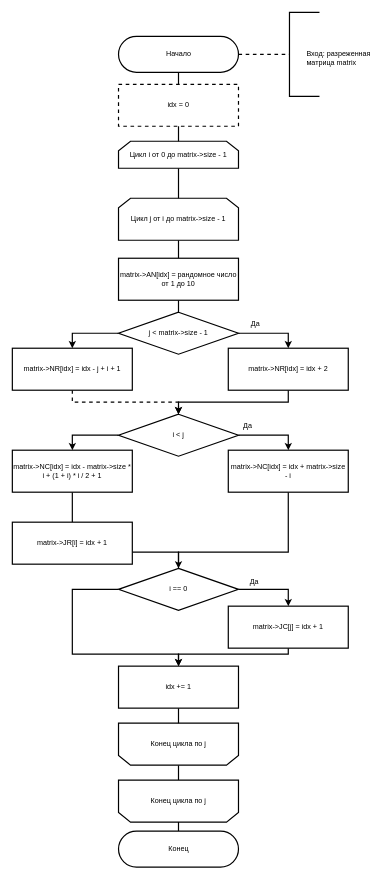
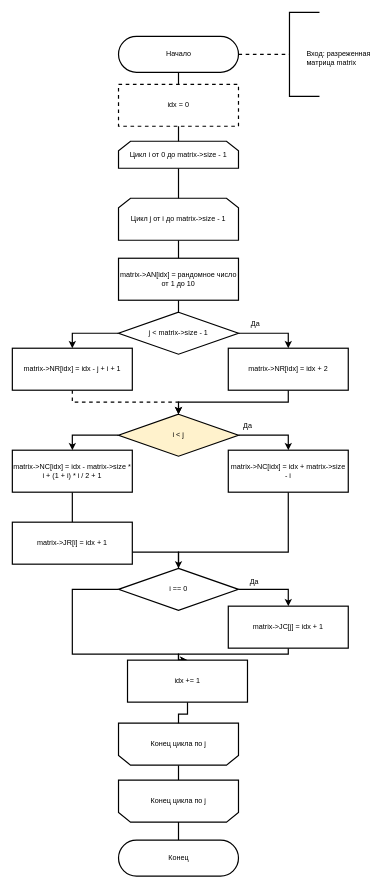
(179, 435) -> (179, 435)
(179, 687) -> (188, 681)
(179, 849) -> (179, 858)
